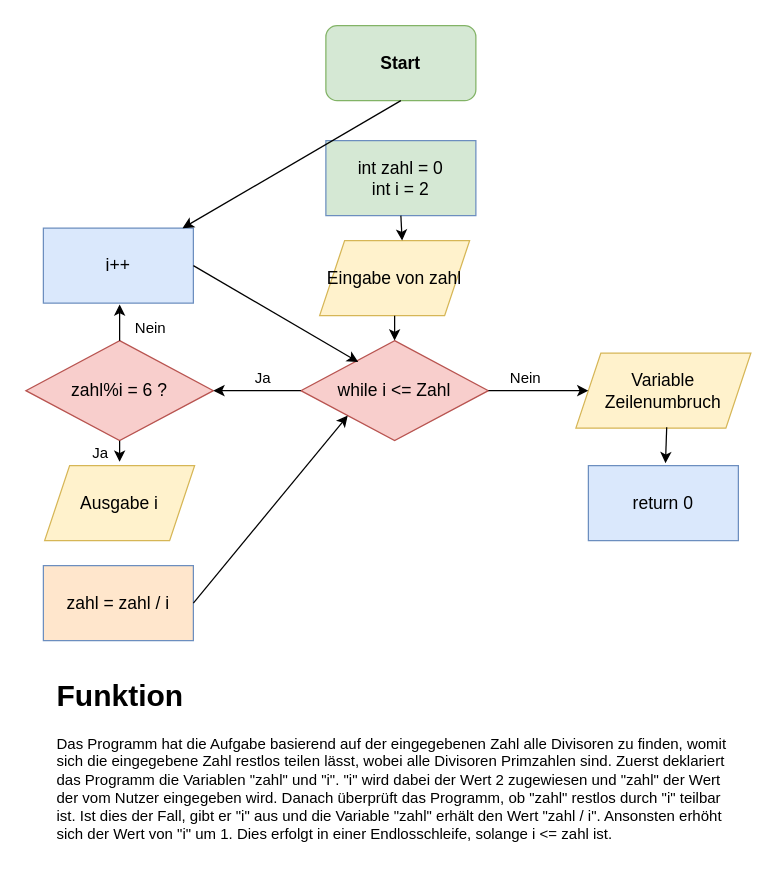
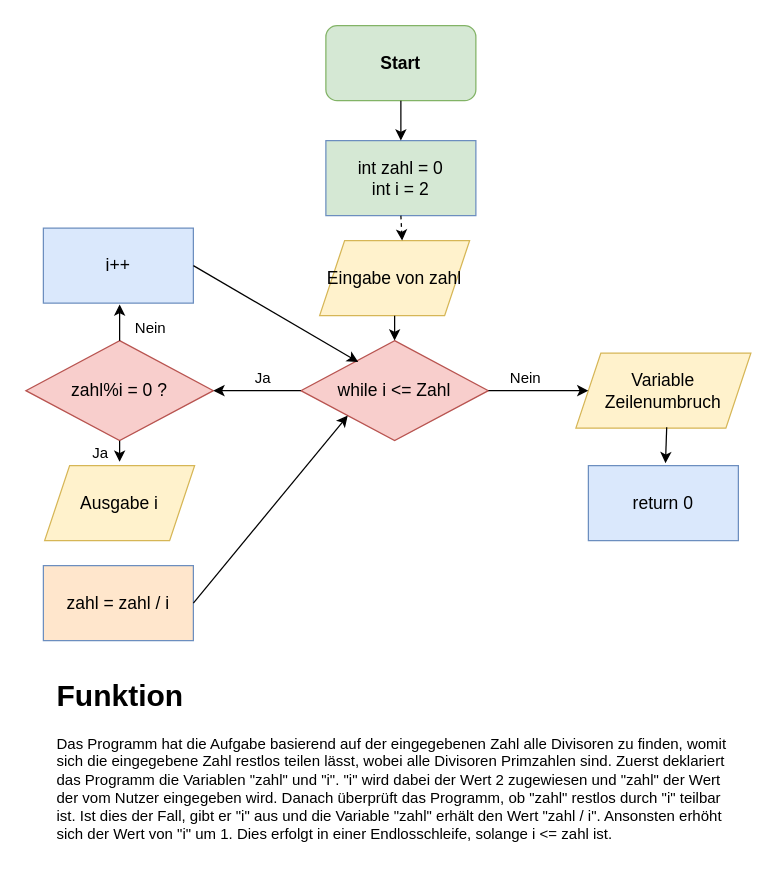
(295, 162) -> (401, 117)
(401, 225) -> (401, 225)
(119, 391) -> (119, 391)
